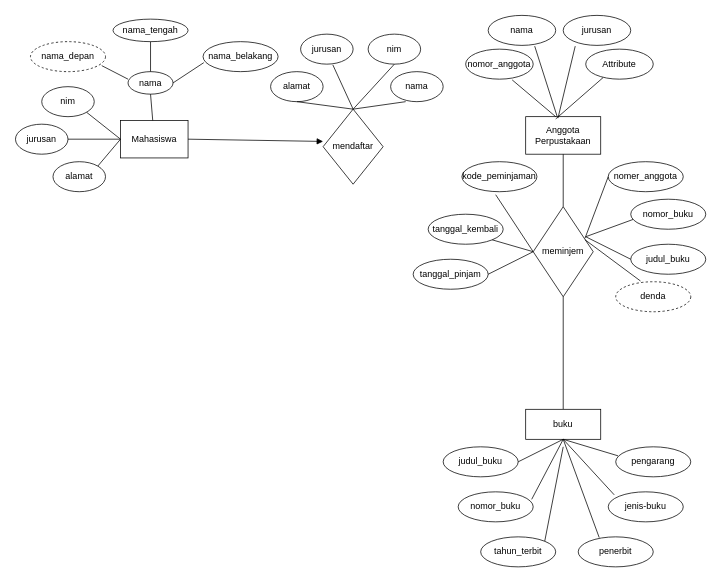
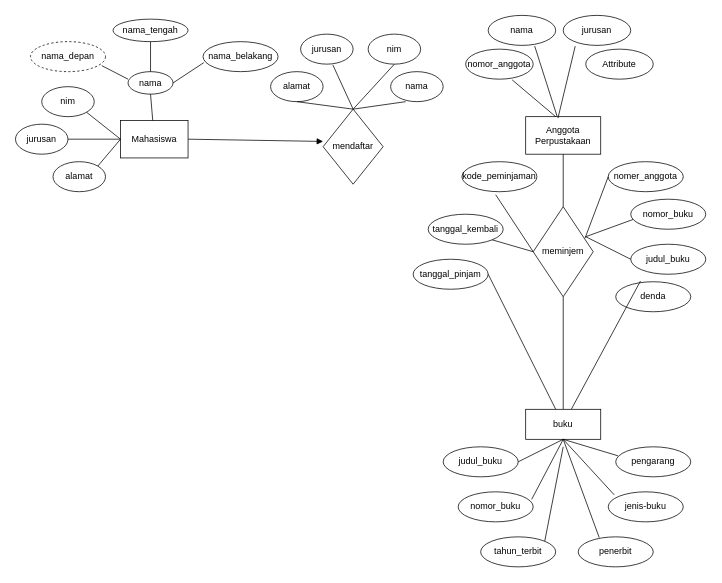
(579, 98) -> none
(613, 261) -> (606, 345)
(510, 263) -> (522, 342)
(653, 297) -> (653, 297)
